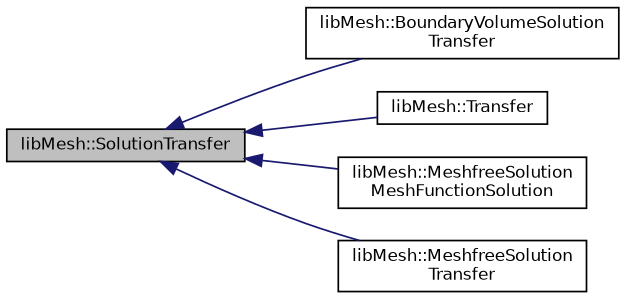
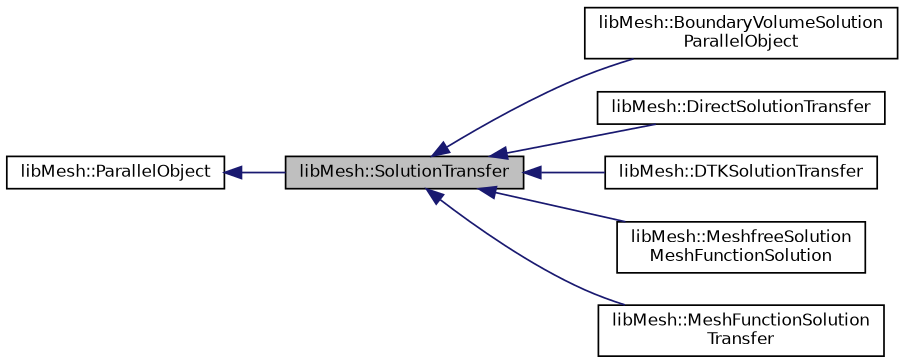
(462, 33) -> (741, 33)
(462, 108) -> (741, 173)
none -> (741, 108)
none -> (116, 173)
(462, 266) -> (741, 331)
